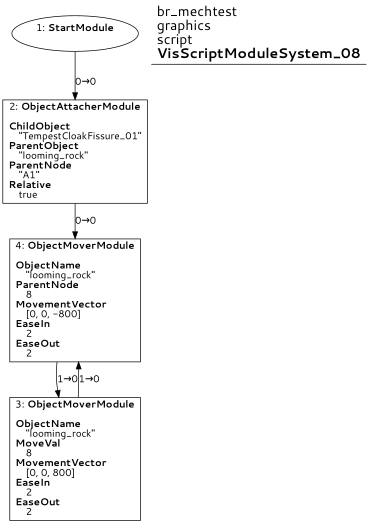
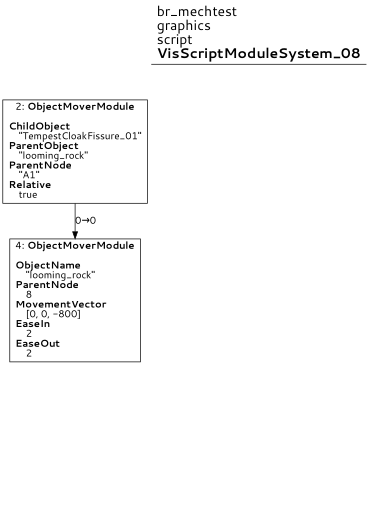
(75, 34) -> none
(81, 107) -> (81, 107)
(75, 459) -> none
